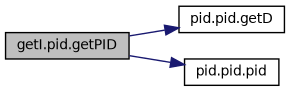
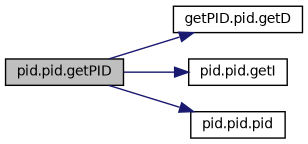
(232, 19) -> (238, 19)
(67, 46) -> (65, 72)
none -> (238, 72)
